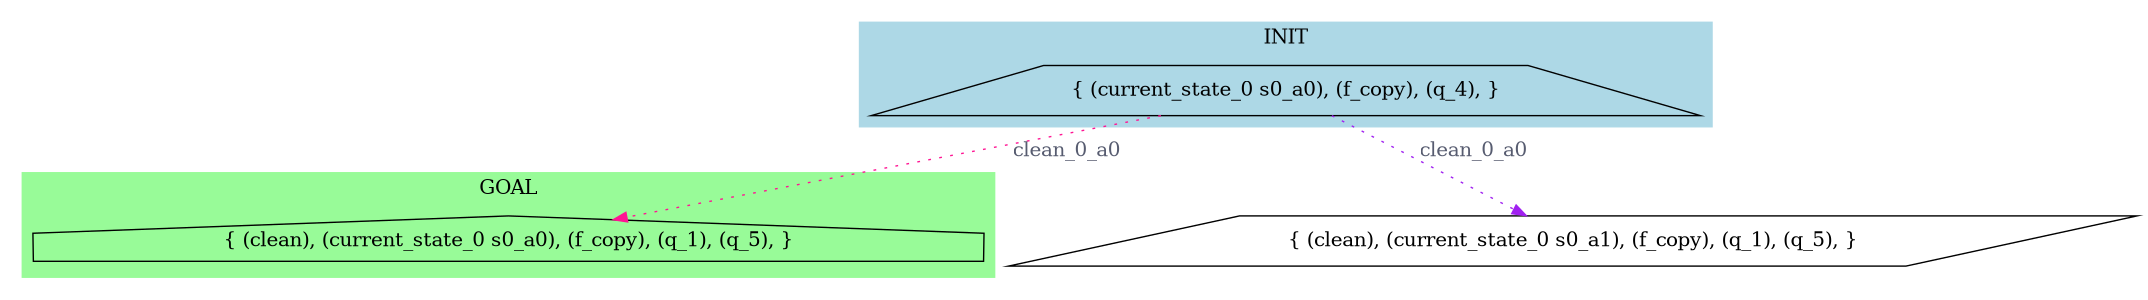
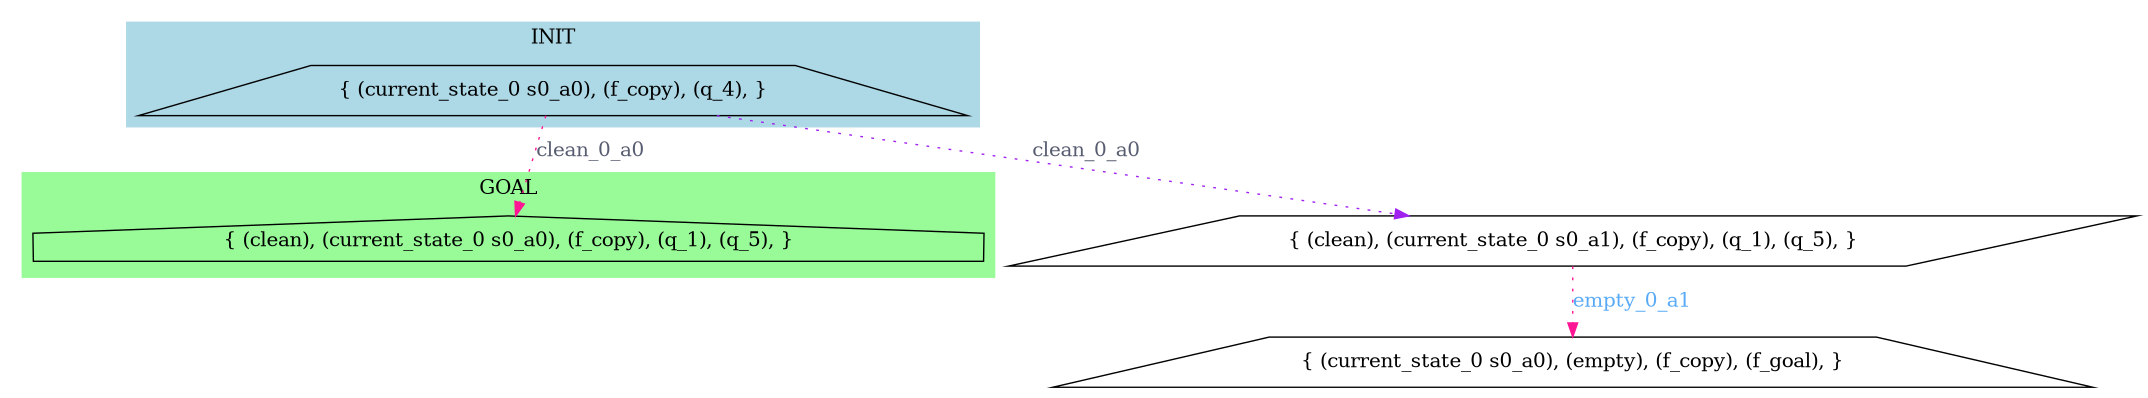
none -> (1573, 362)
